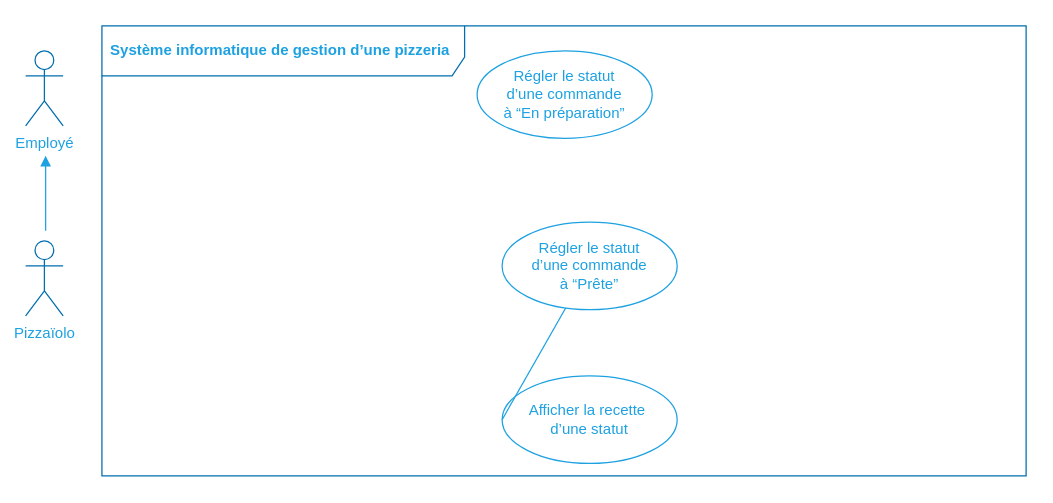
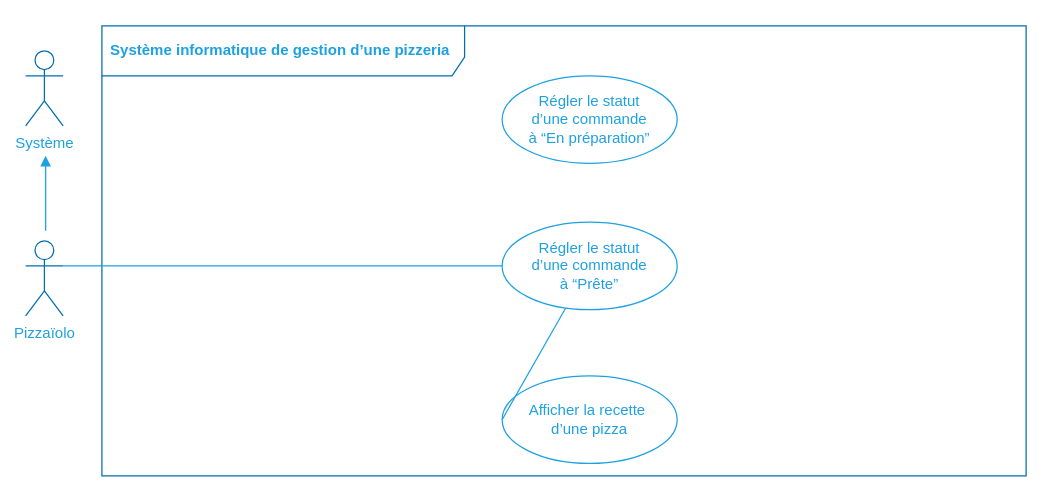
(564, 94) -> (589, 119)
(45, 143) -> (45, 143)
none -> (285, 266)
(589, 419) -> (589, 419)
